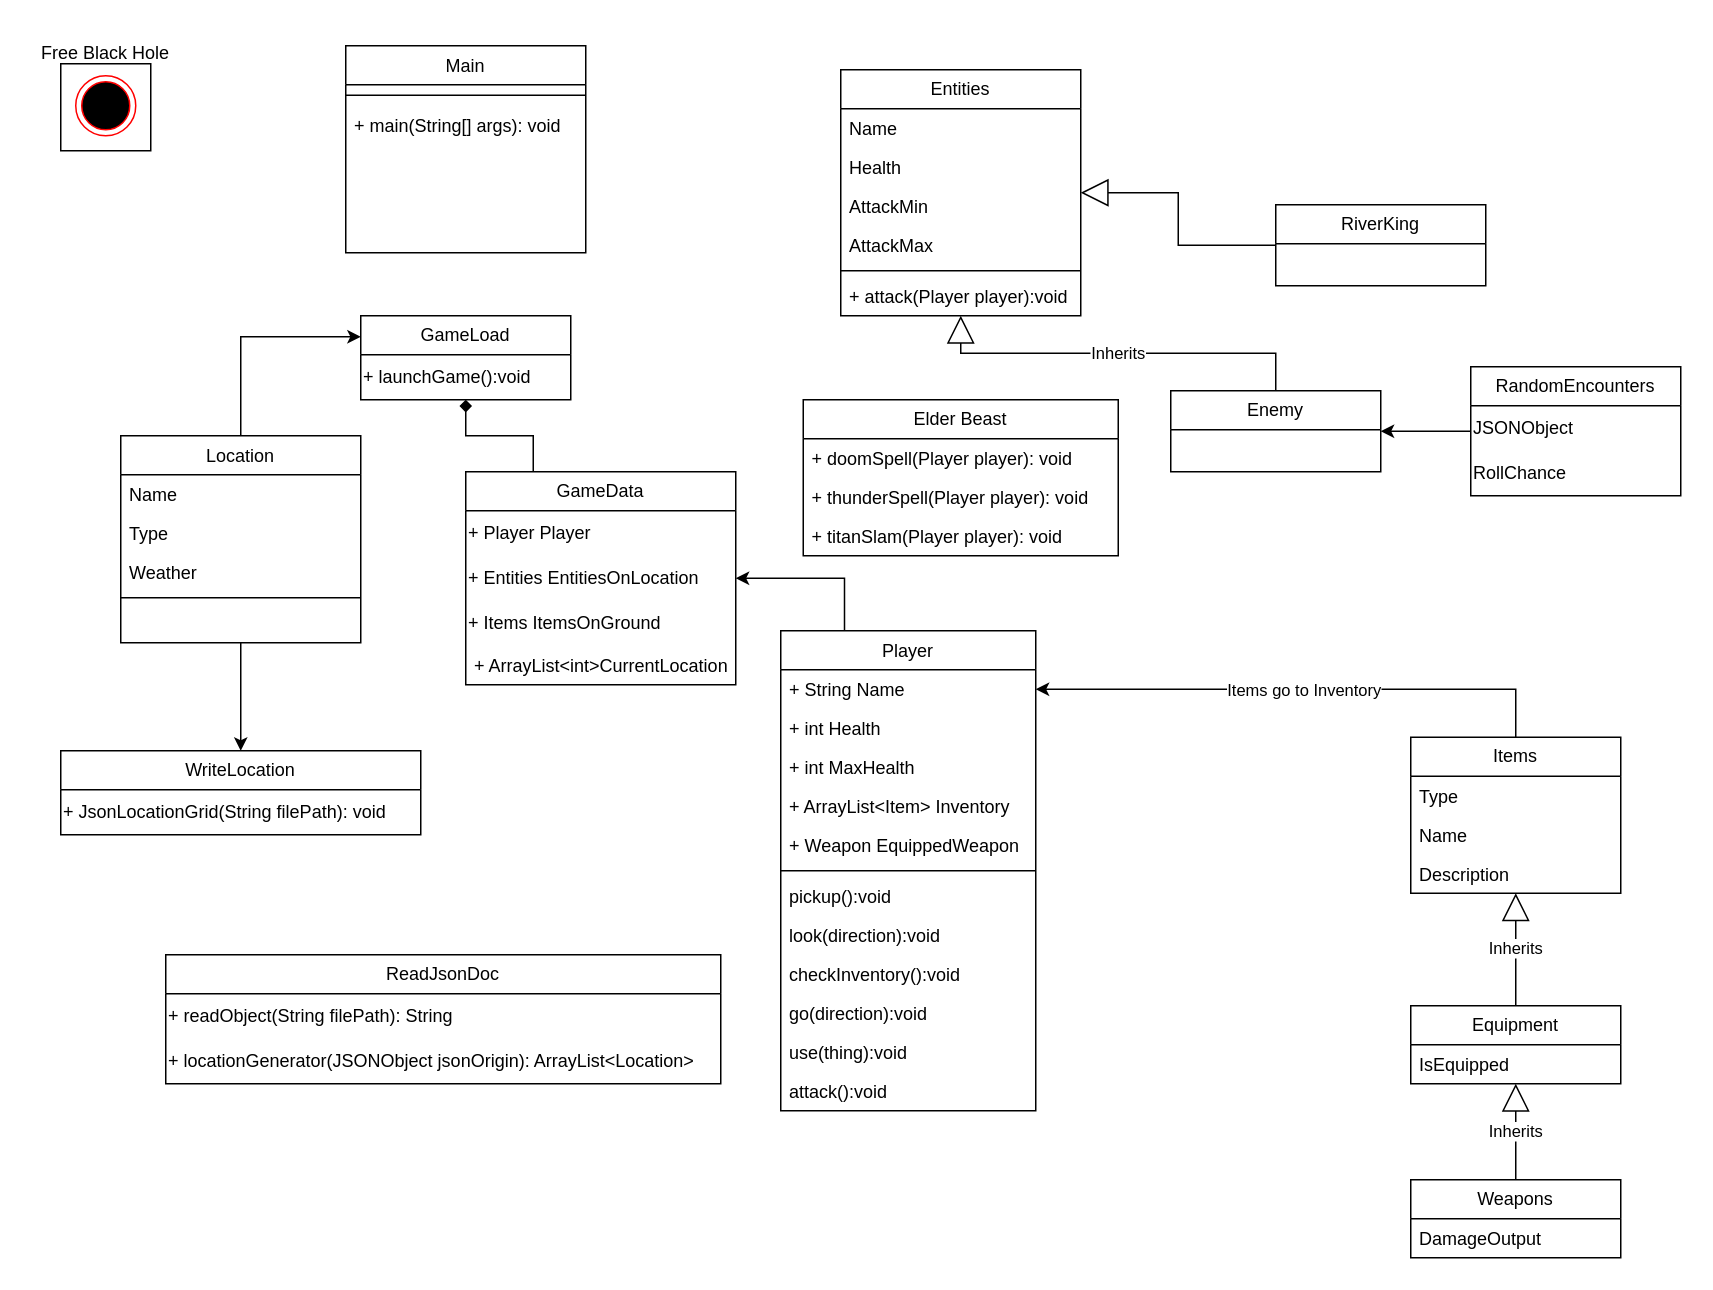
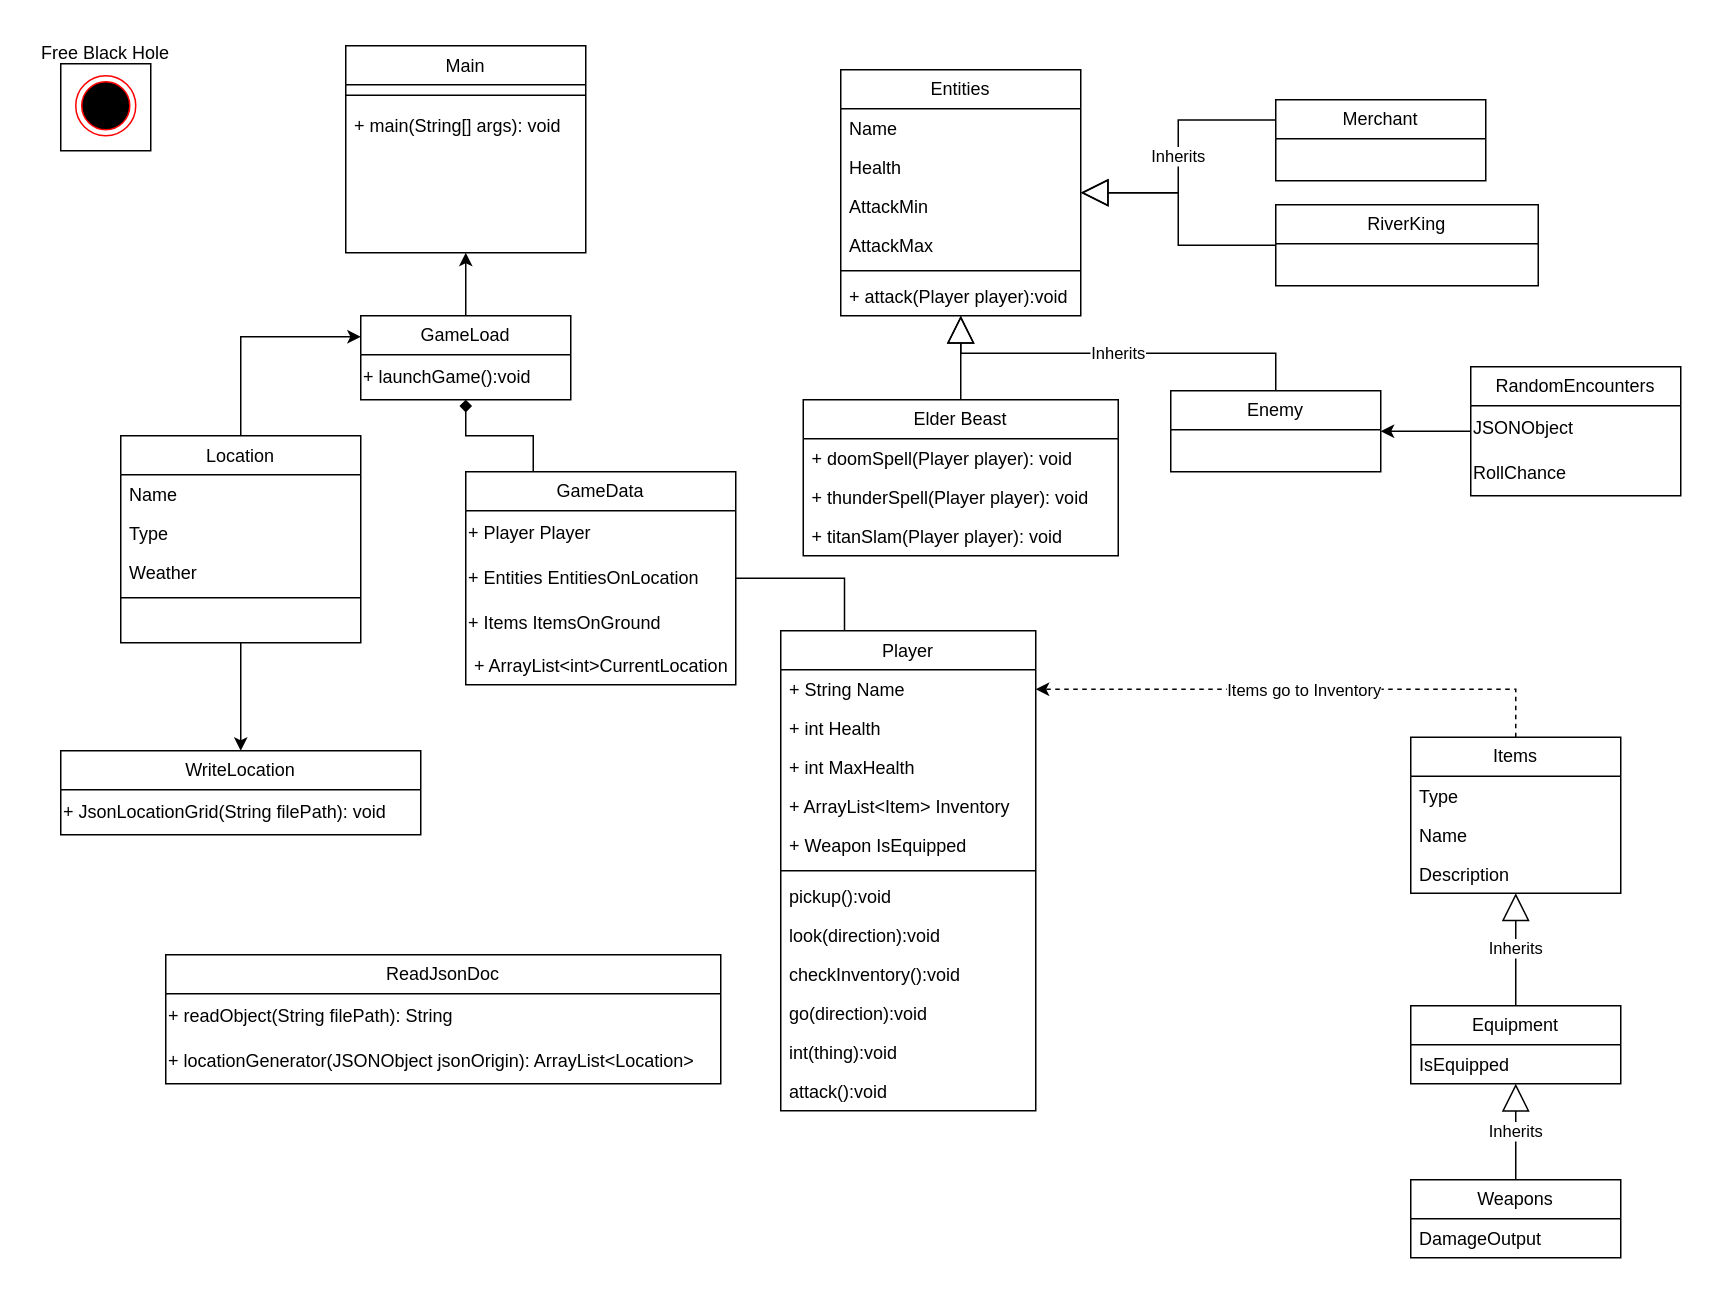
none -> (1191, 120)
none -> (1381, 140)
(1381, 245) -> (1407, 245)
none -> (466, 288)
none -> (961, 376)
(747, 578) -> (742, 578)
(1472, 689) -> (1472, 689)
(898, 846) -> (878, 846)
(858, 1053) -> (855, 1053)
